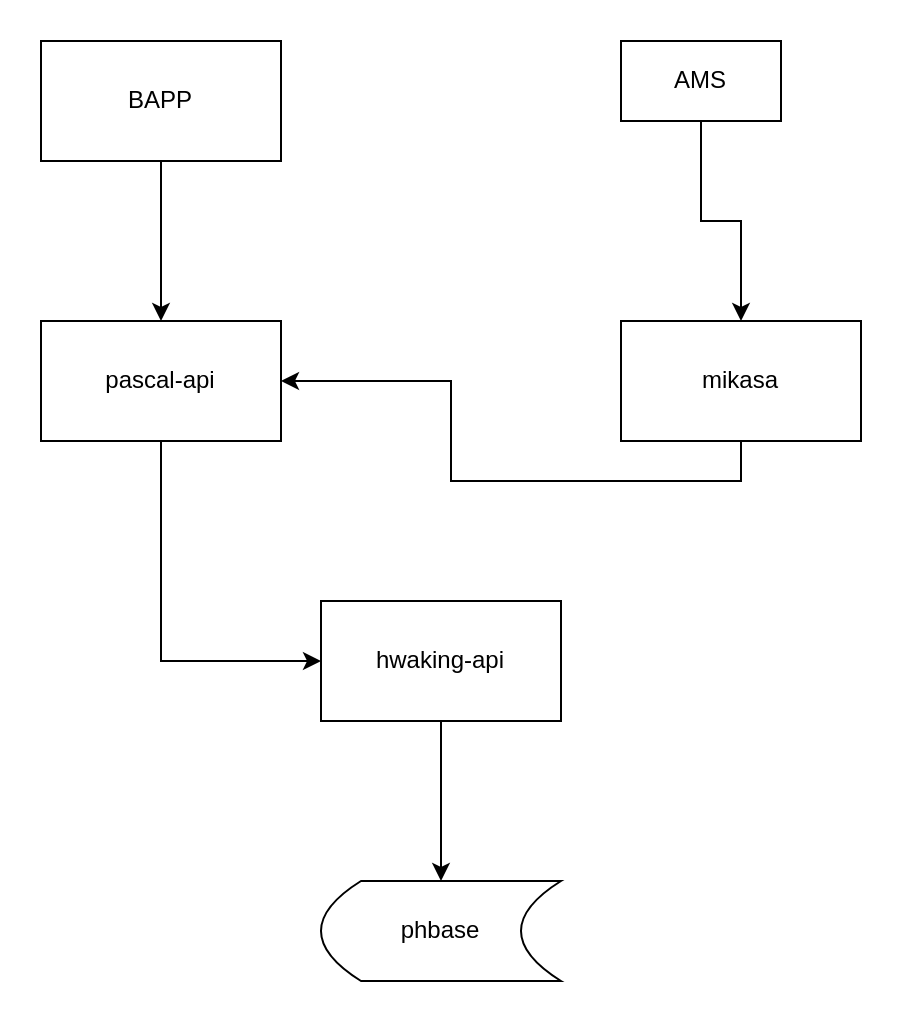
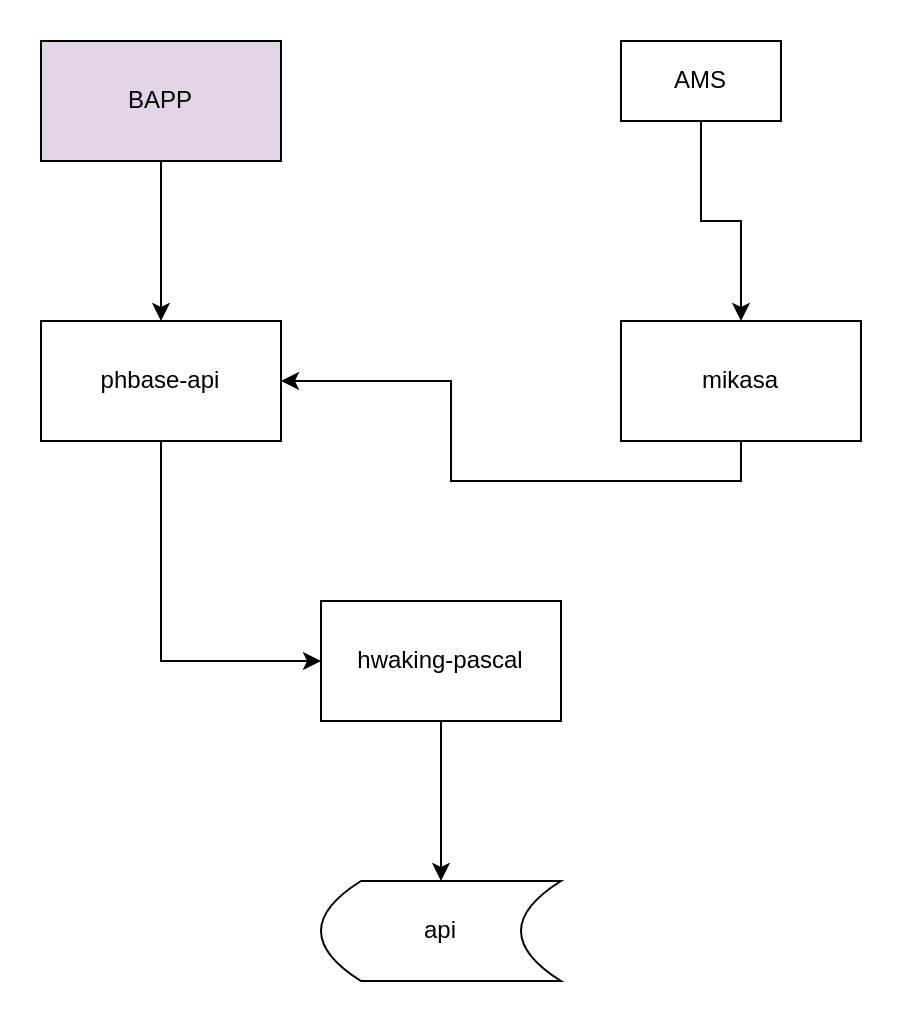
(161, 101) -> (161, 101)
(161, 381) -> (161, 381)
(441, 661) -> (441, 661)
(441, 931) -> (441, 931)
